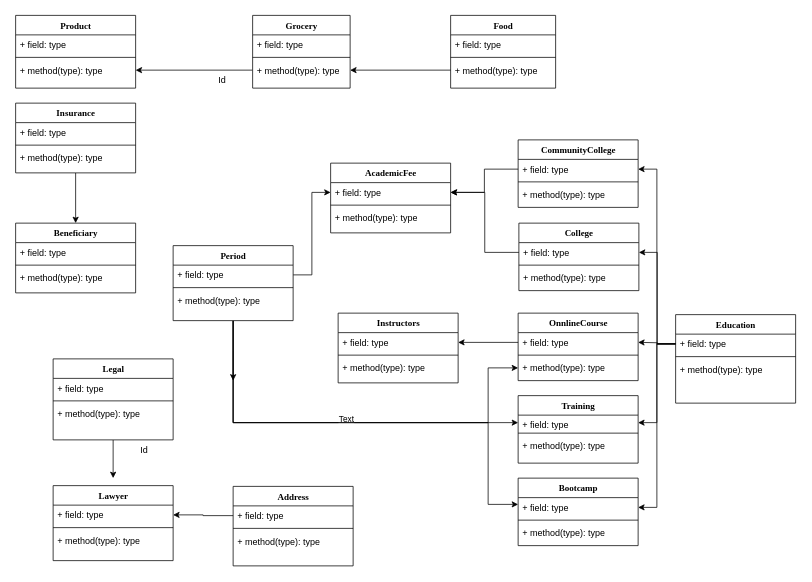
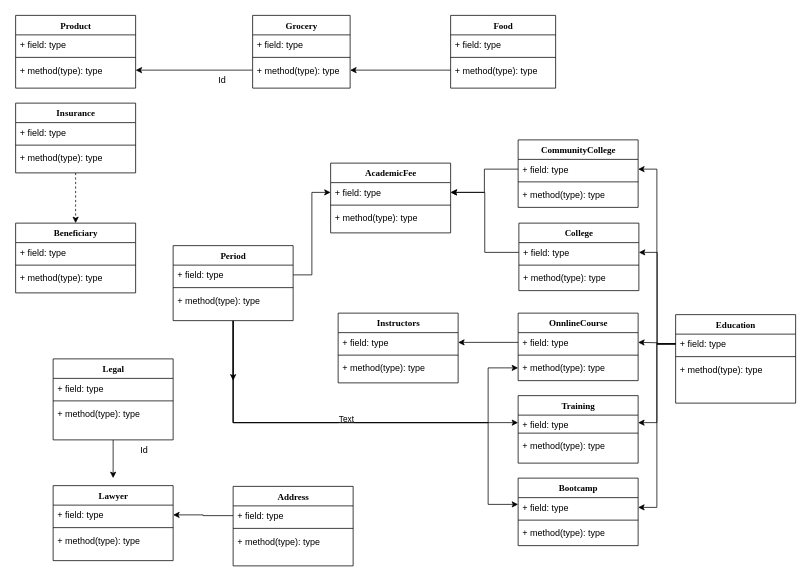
(75, 195) -> (75, 195)
